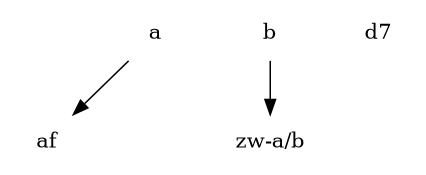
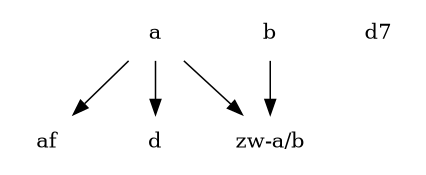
none -> (207, 82)
none -> (156, 142)
